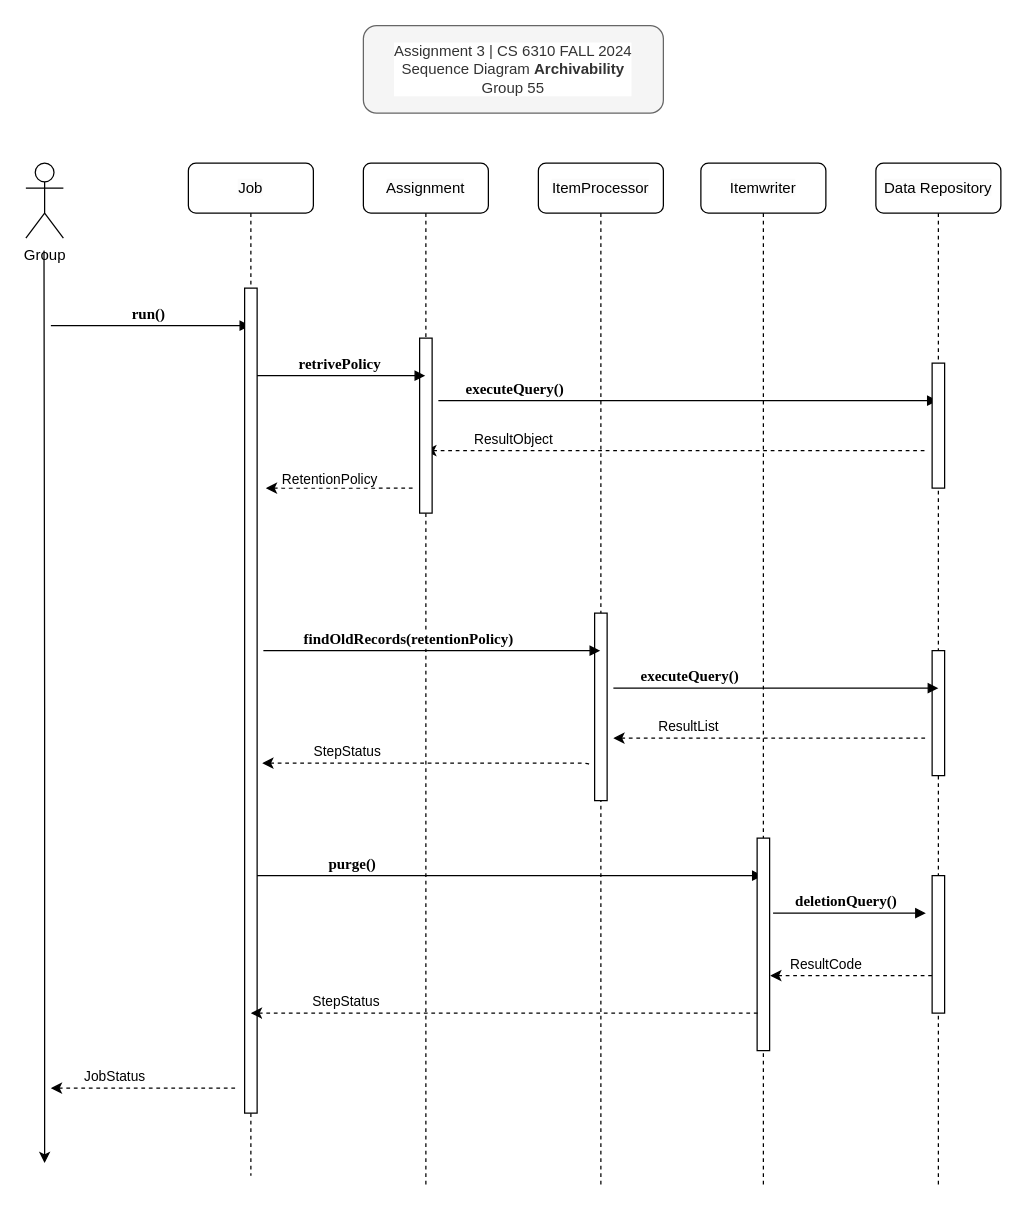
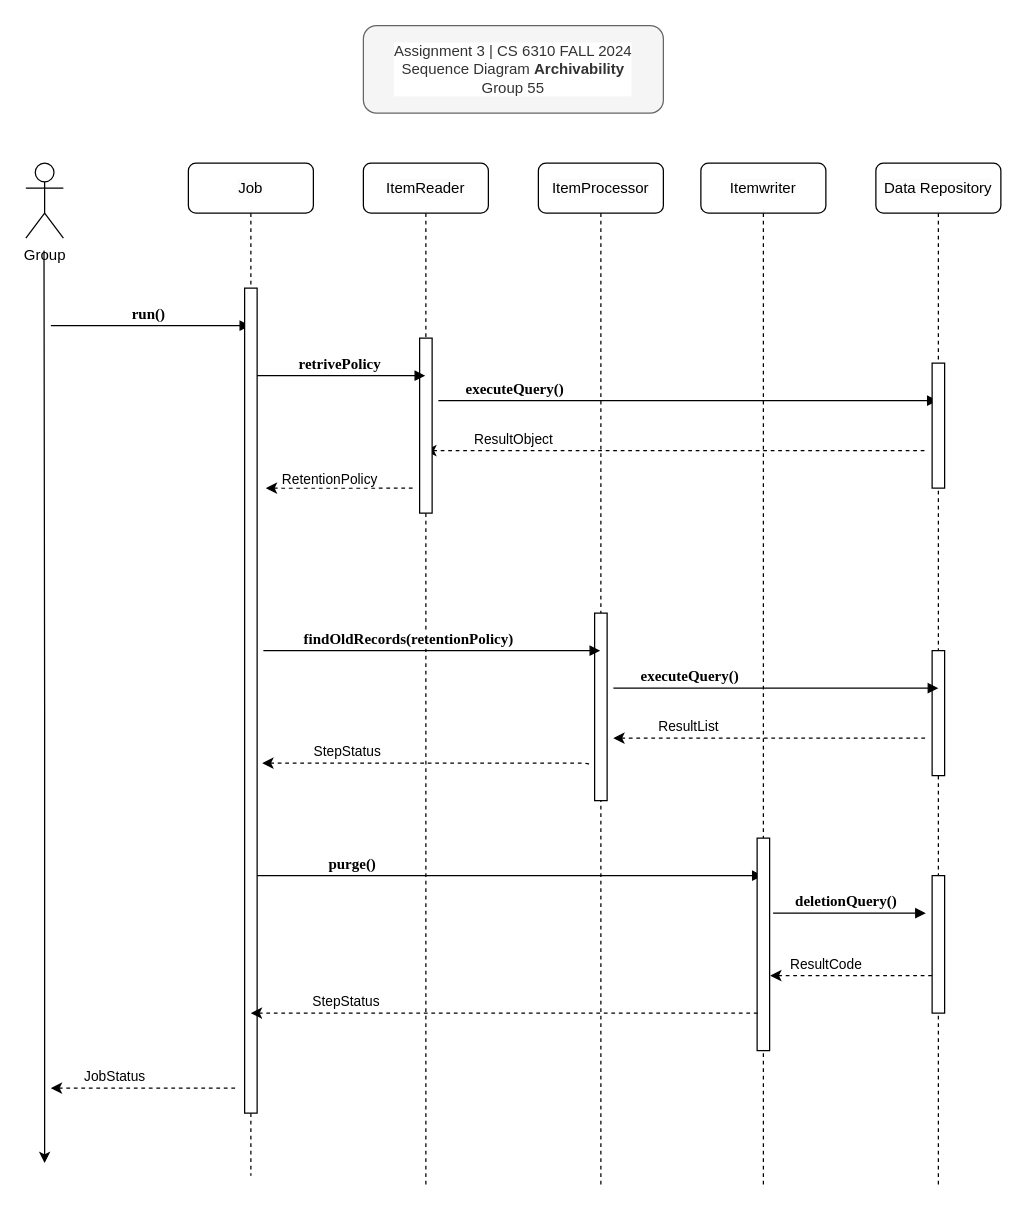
(426, 188) -> (426, 188)
